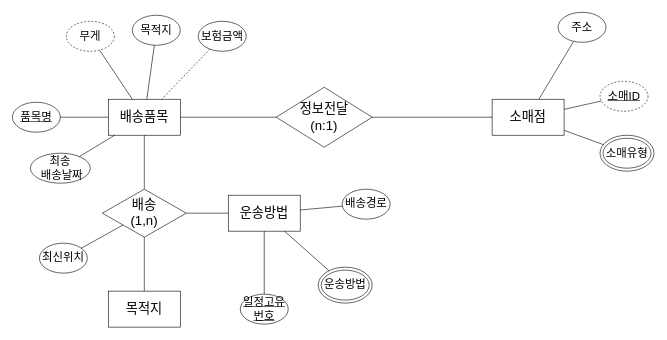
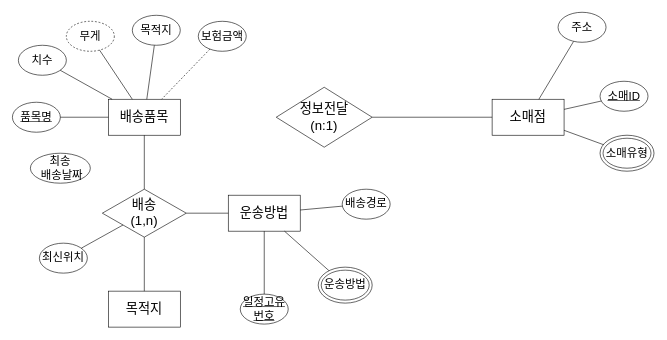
none -> (42, 60)
none -> (86, 85)
(624, 96) -> (624, 96)
(228, 117) -> none
(97, 146) -> none
